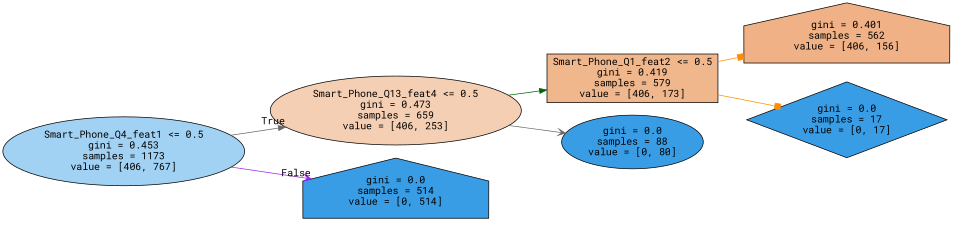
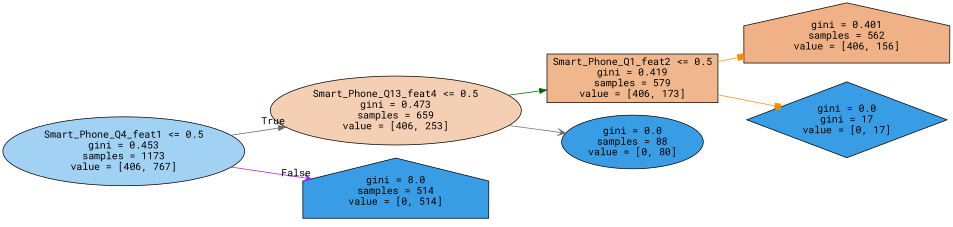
(847, 120) -> (847, 120)
(396, 191) -> (396, 191)
